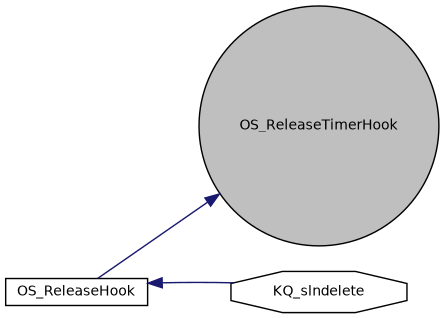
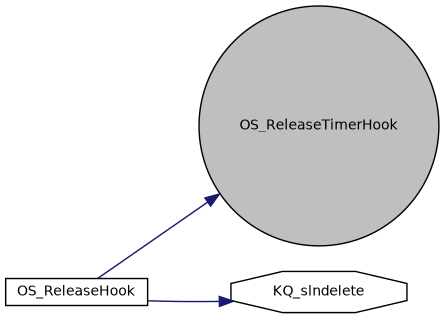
(198, 282) -> (183, 302)
